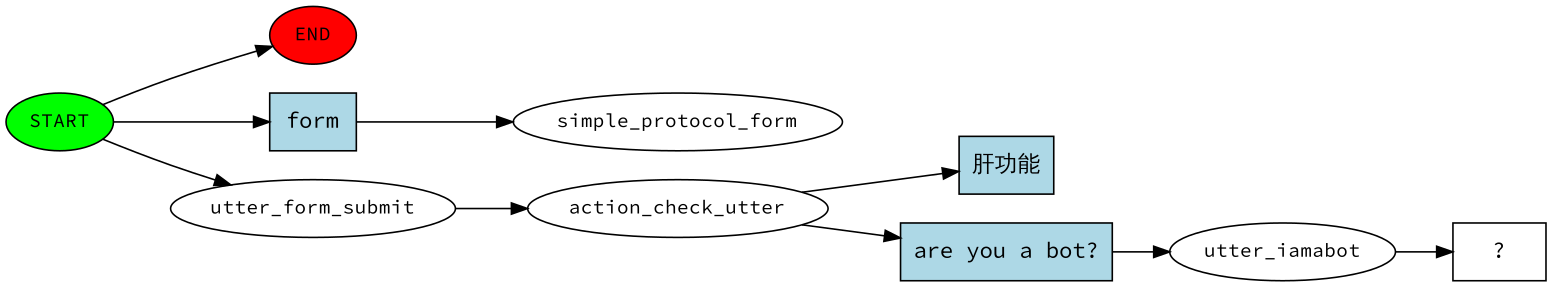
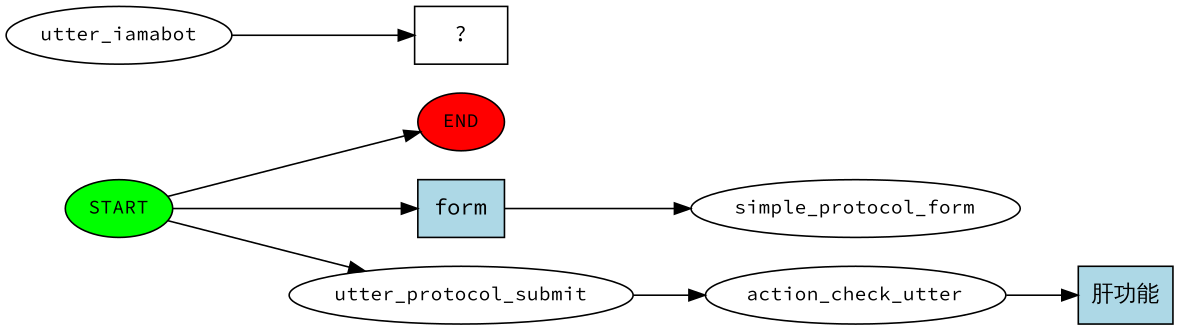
(313, 209) -> (461, 295)
(1006, 252) -> none
